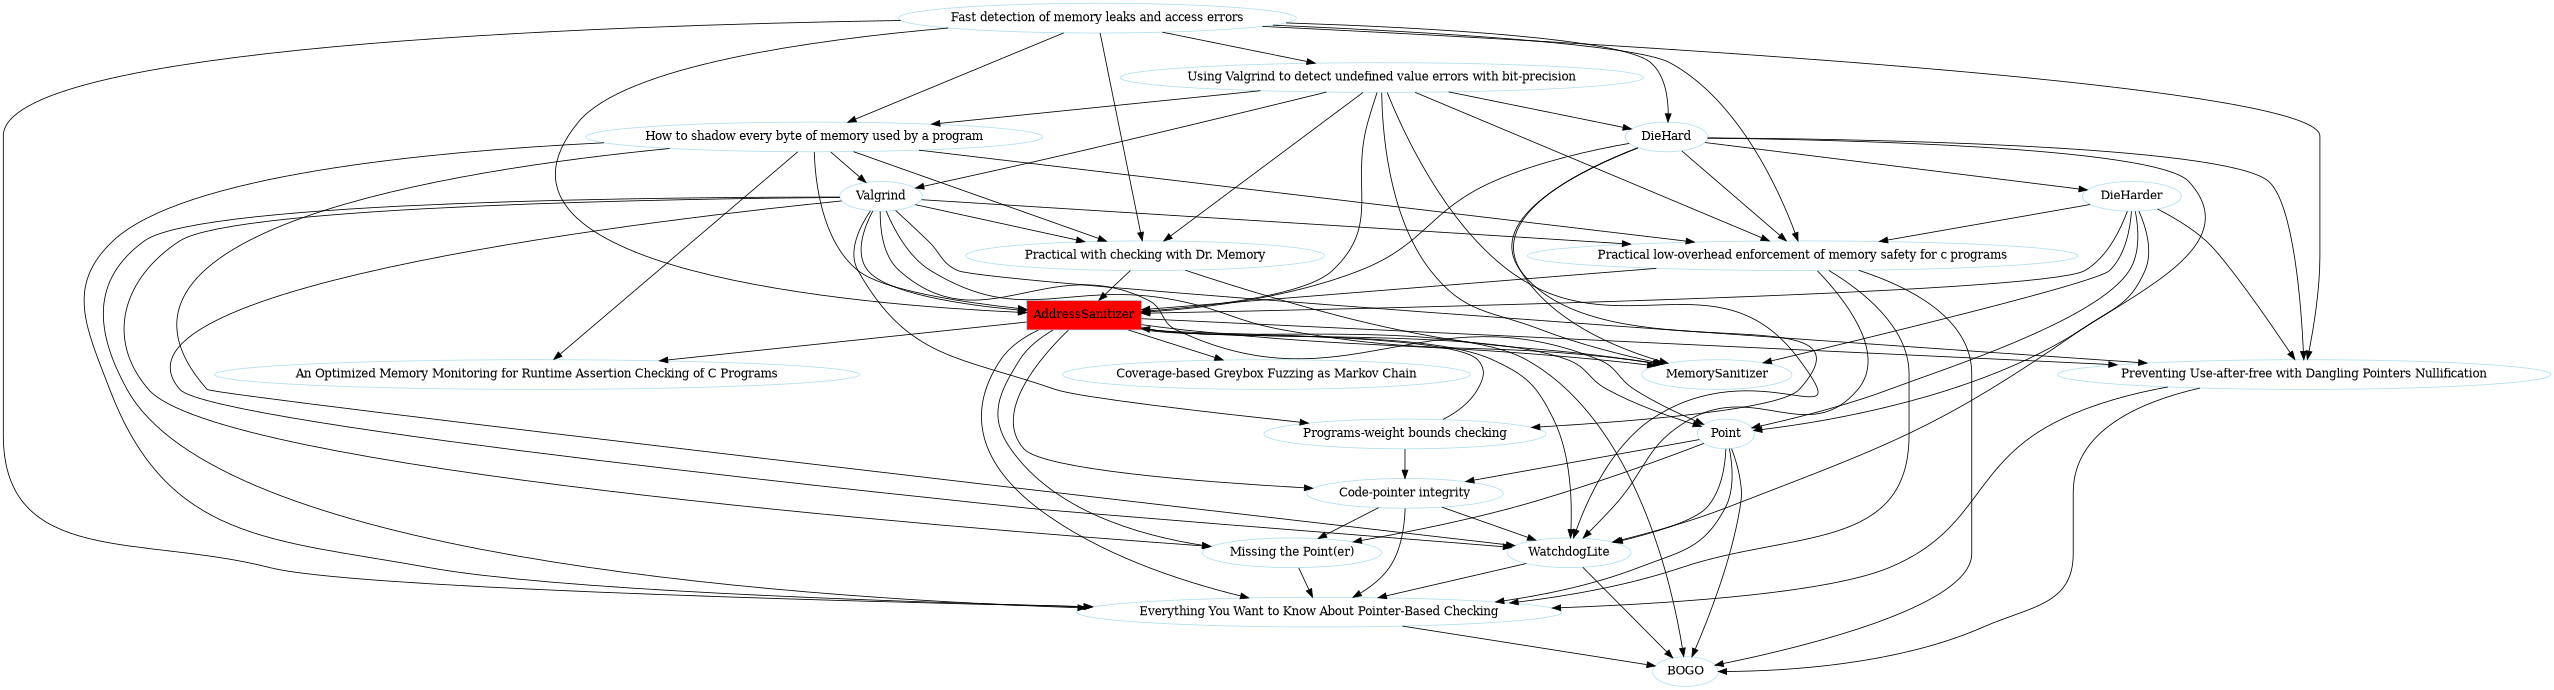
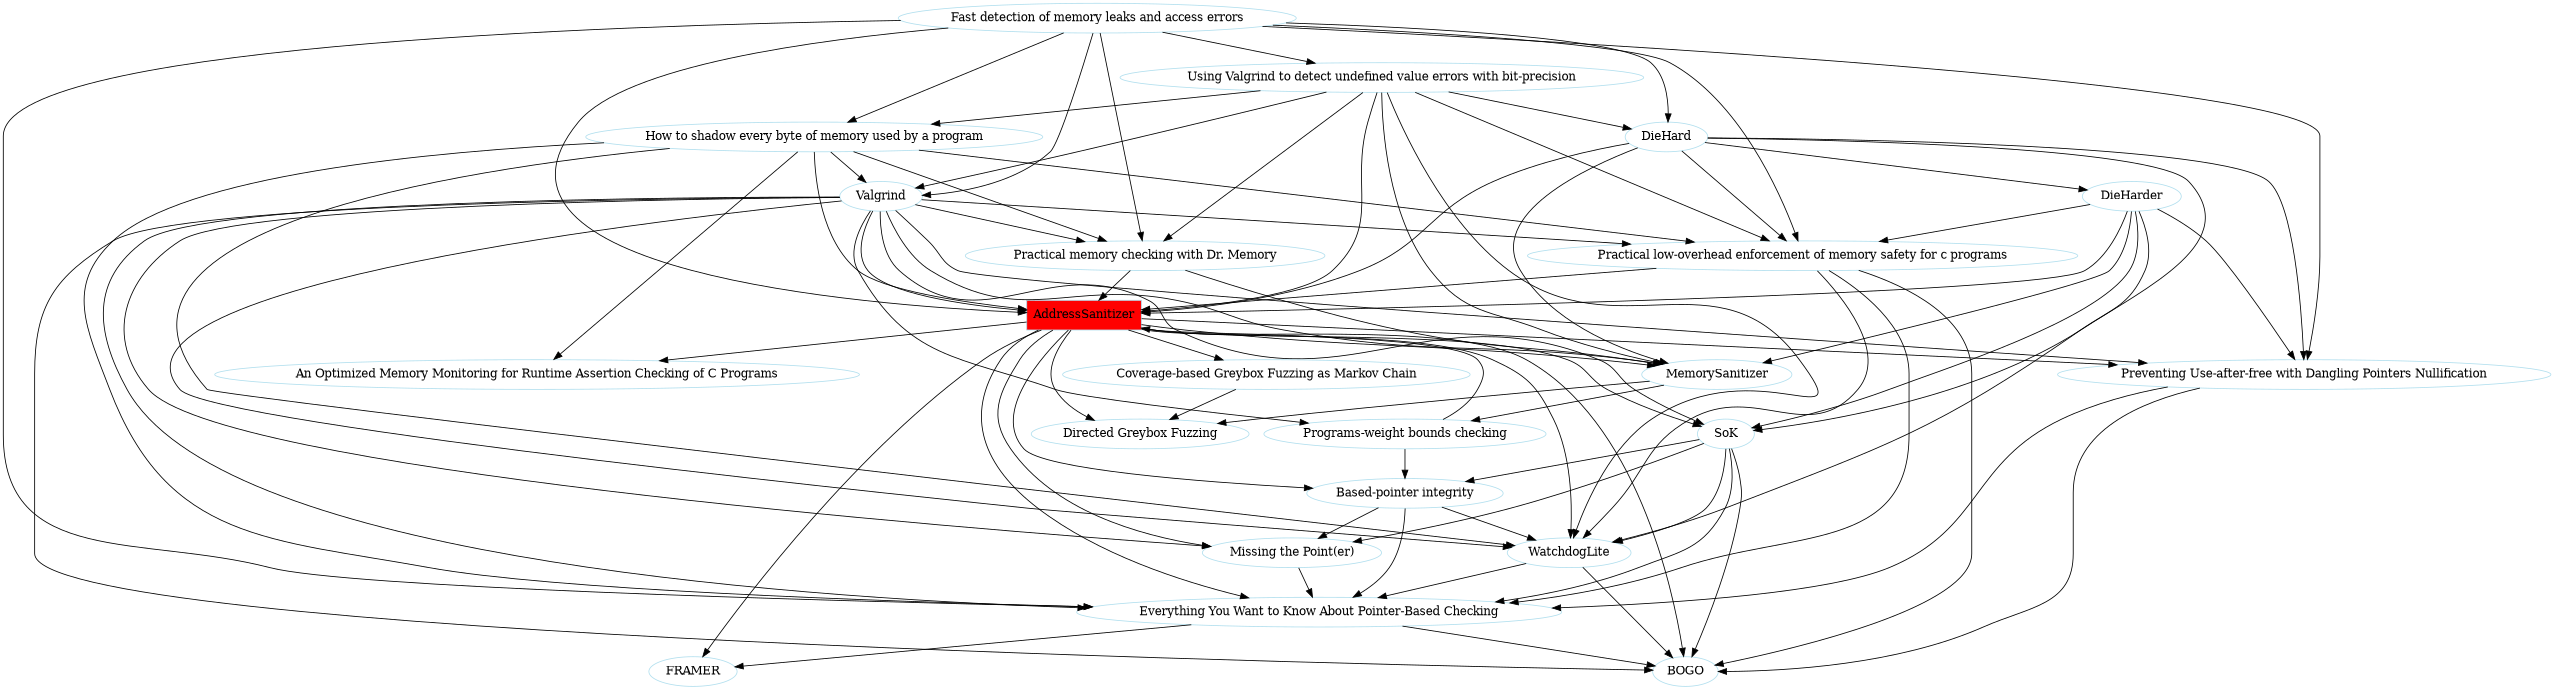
none -> (1049, 153)
(1145, 256) -> (1145, 256)
(1598, 316) -> (1567, 403)
none -> (1140, 434)
(1726, 434) -> (1726, 434)
(1405, 493) -> (1405, 493)
none -> (299, 610)
none -> (693, 672)
